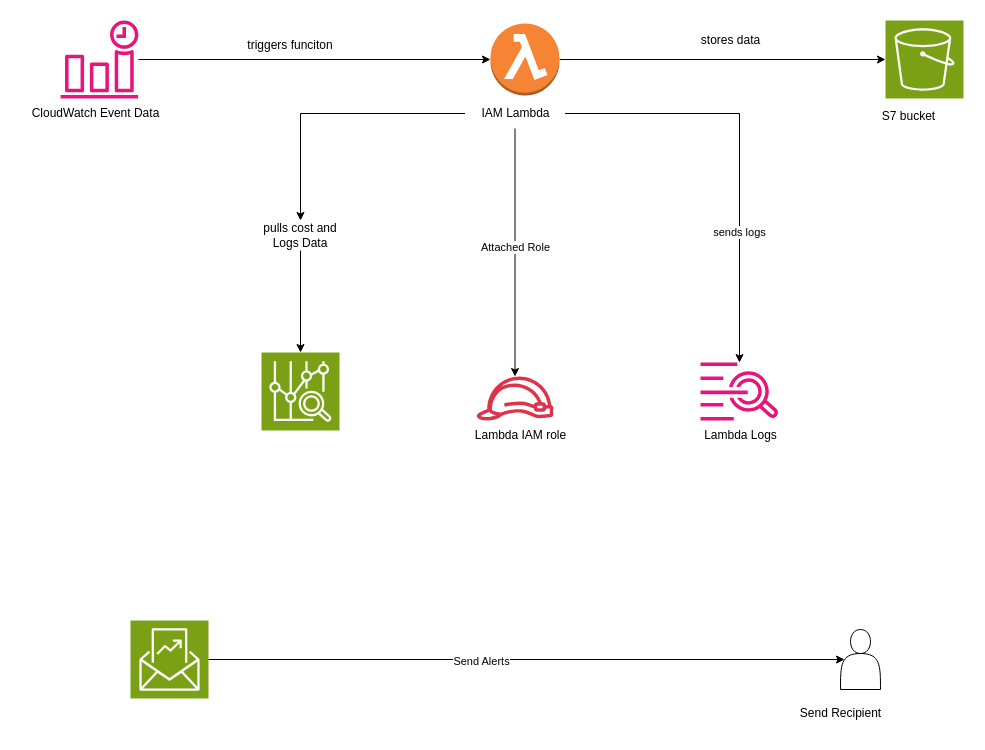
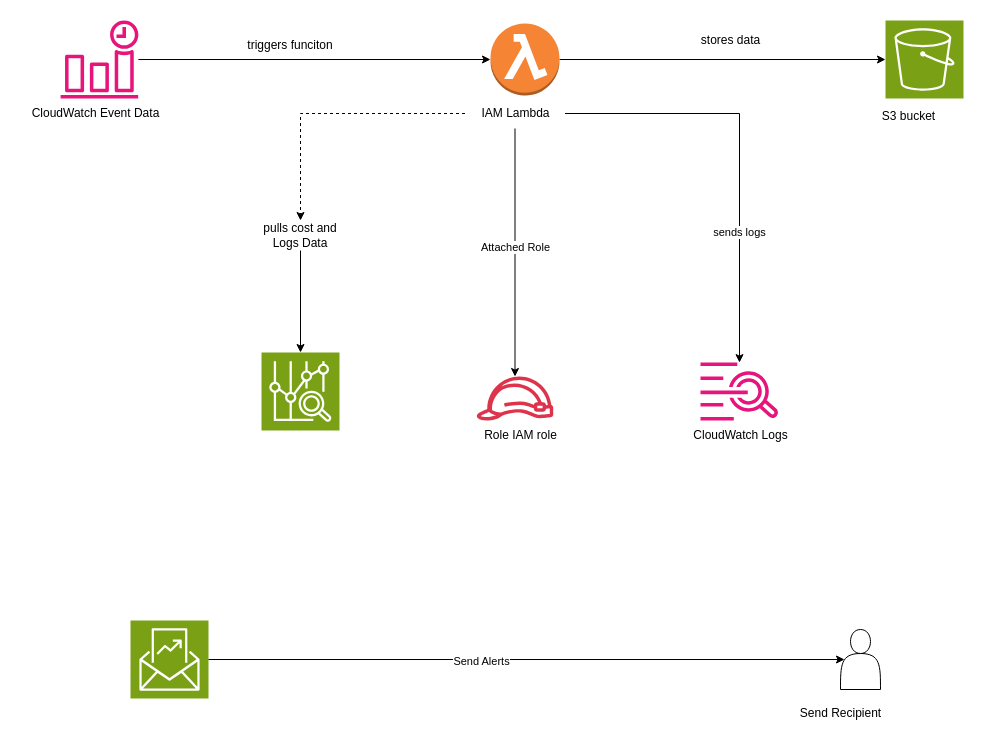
(332, 114) -> (332, 114)
(909, 117) -> (909, 117)
(521, 436) -> (521, 436)
(741, 436) -> (741, 436)
